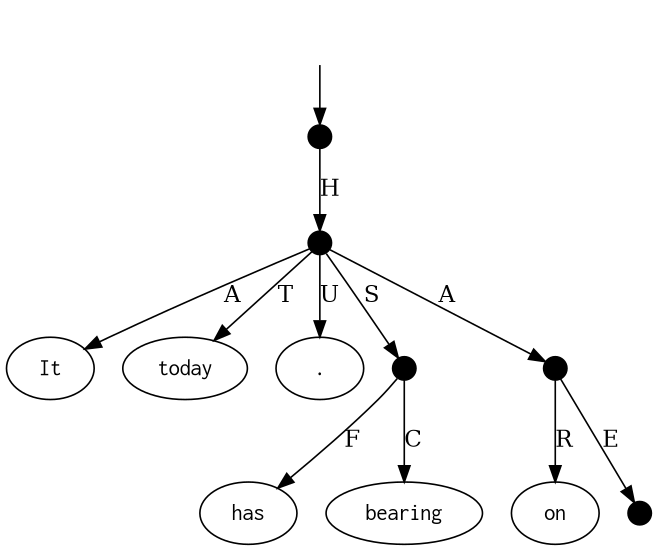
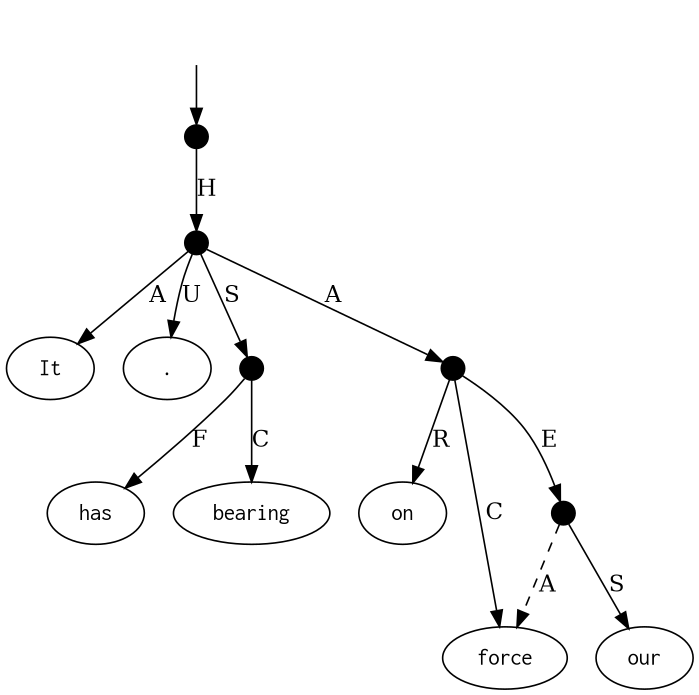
(185, 368) -> none
none -> (505, 658)
none -> (645, 658)
